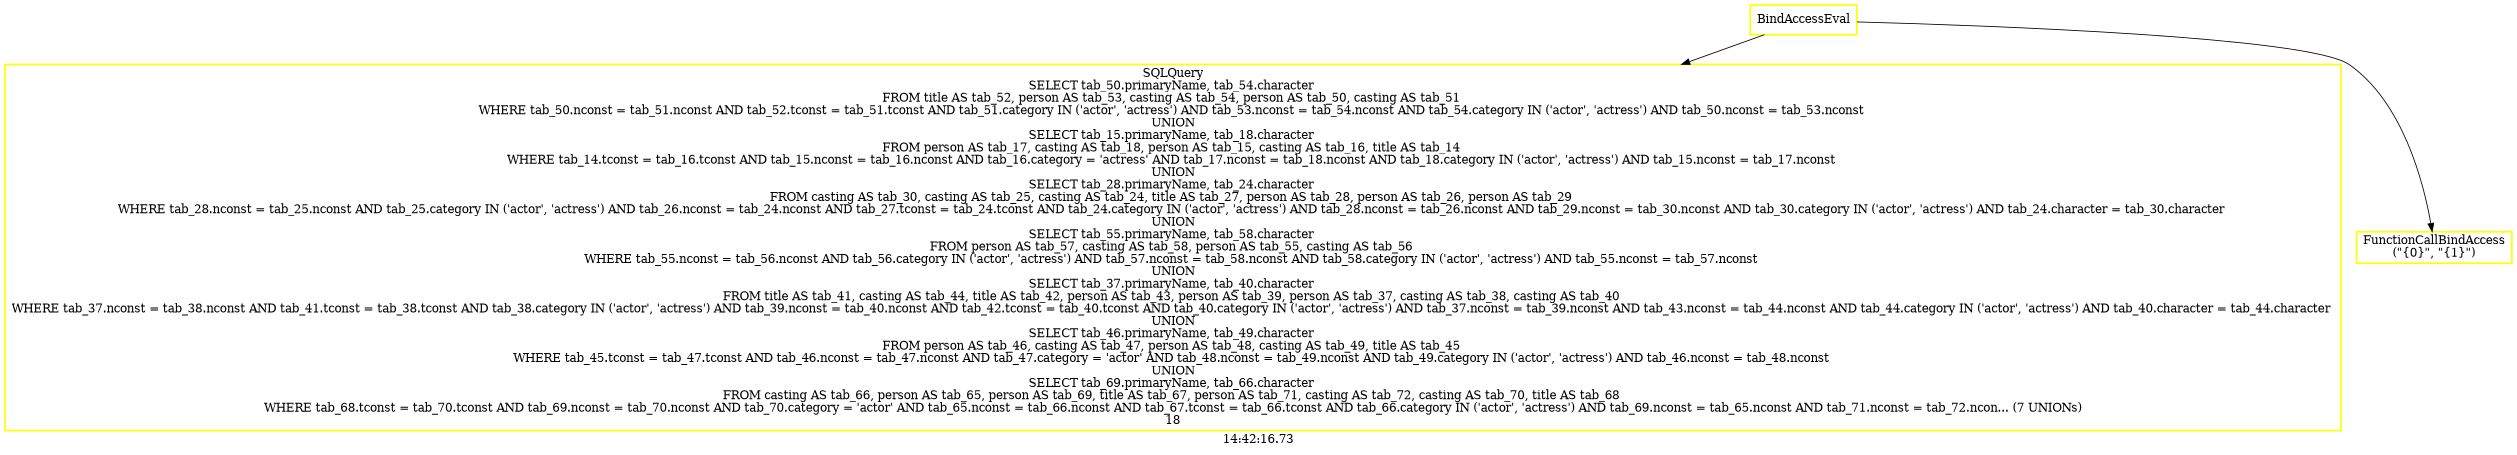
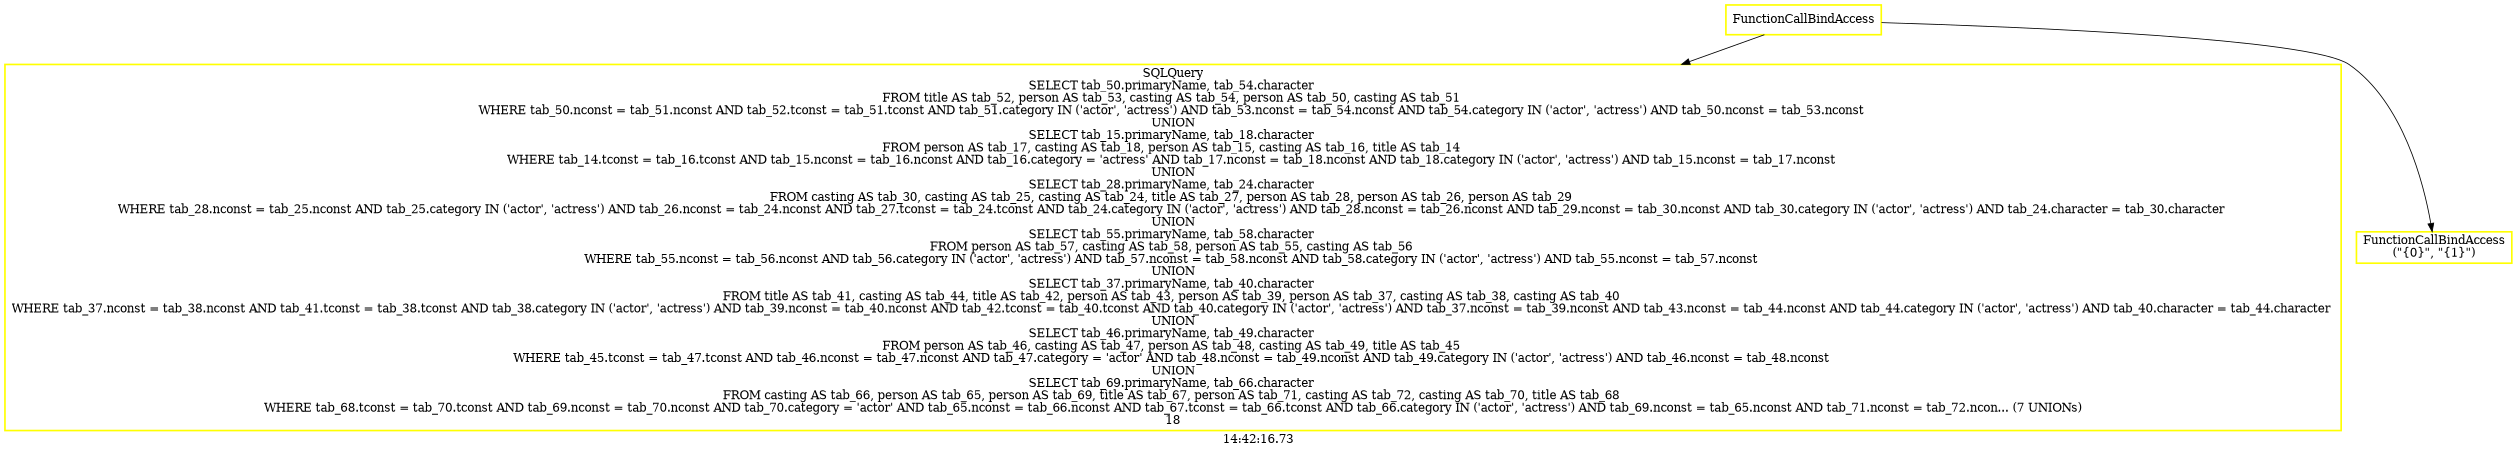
(1804, 20) -> (1804, 20)
